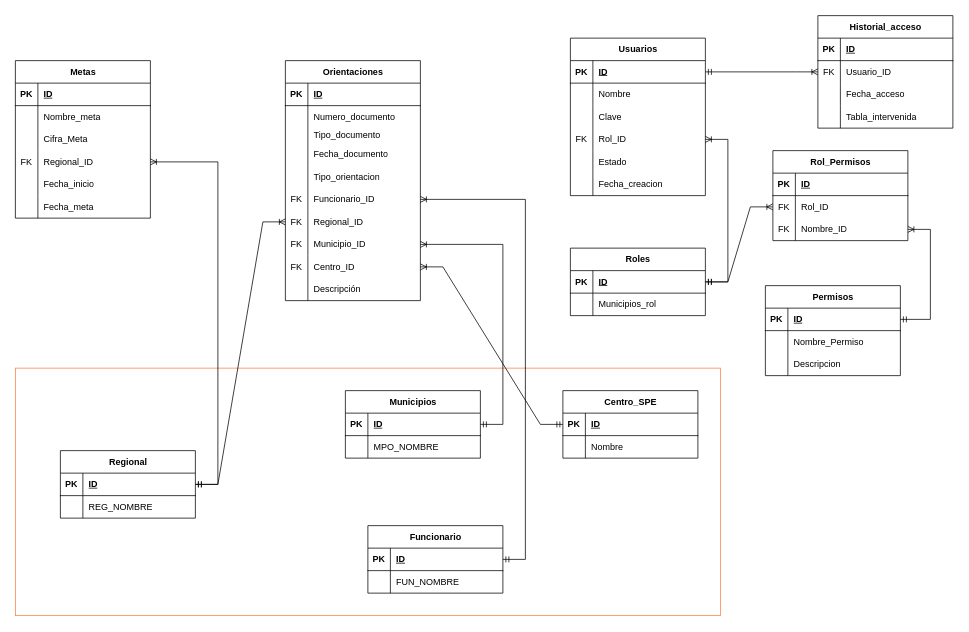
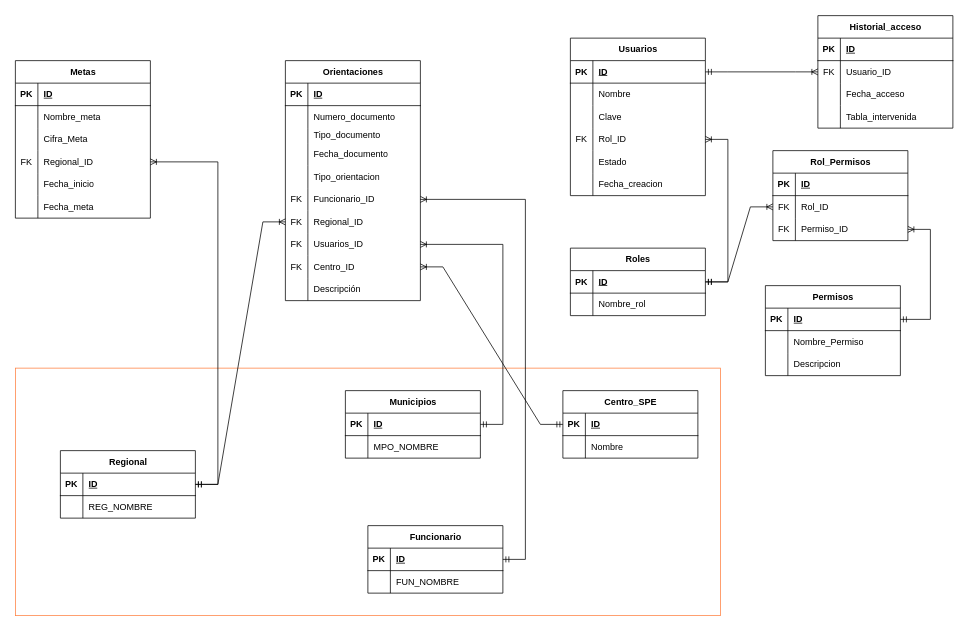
(824, 229) -> (825, 229)
(341, 244) -> (340, 244)
(629, 304) -> (623, 304)
